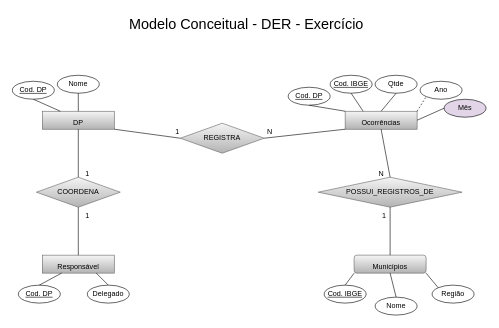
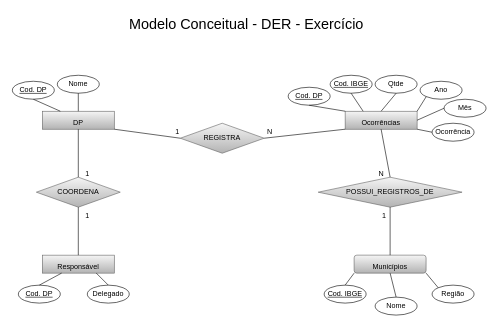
(422, 104) -> (422, 104)
(465, 108) -> (465, 108)
none -> (424, 131)
none -> (453, 132)
